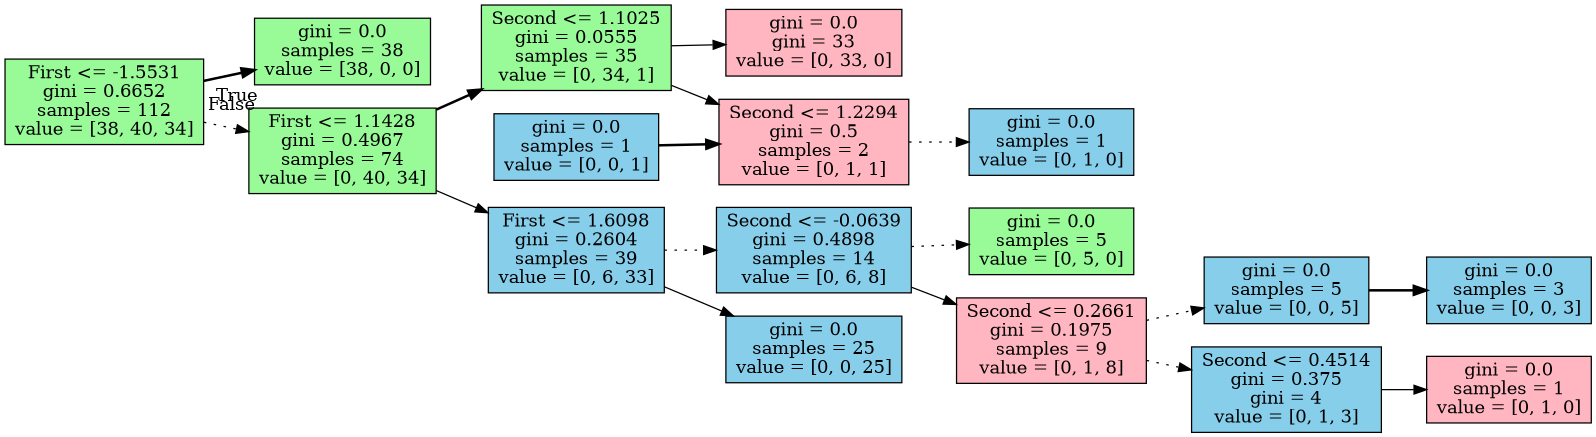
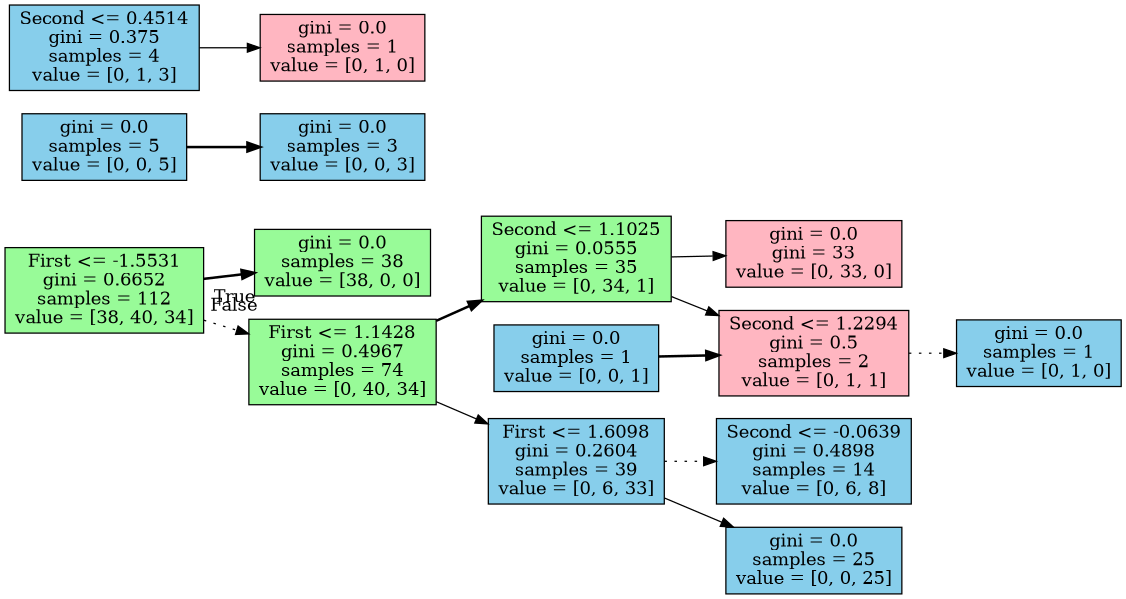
(1051, 241) -> none
(1051, 341) -> none
(1286, 390) -> (104, 48)
